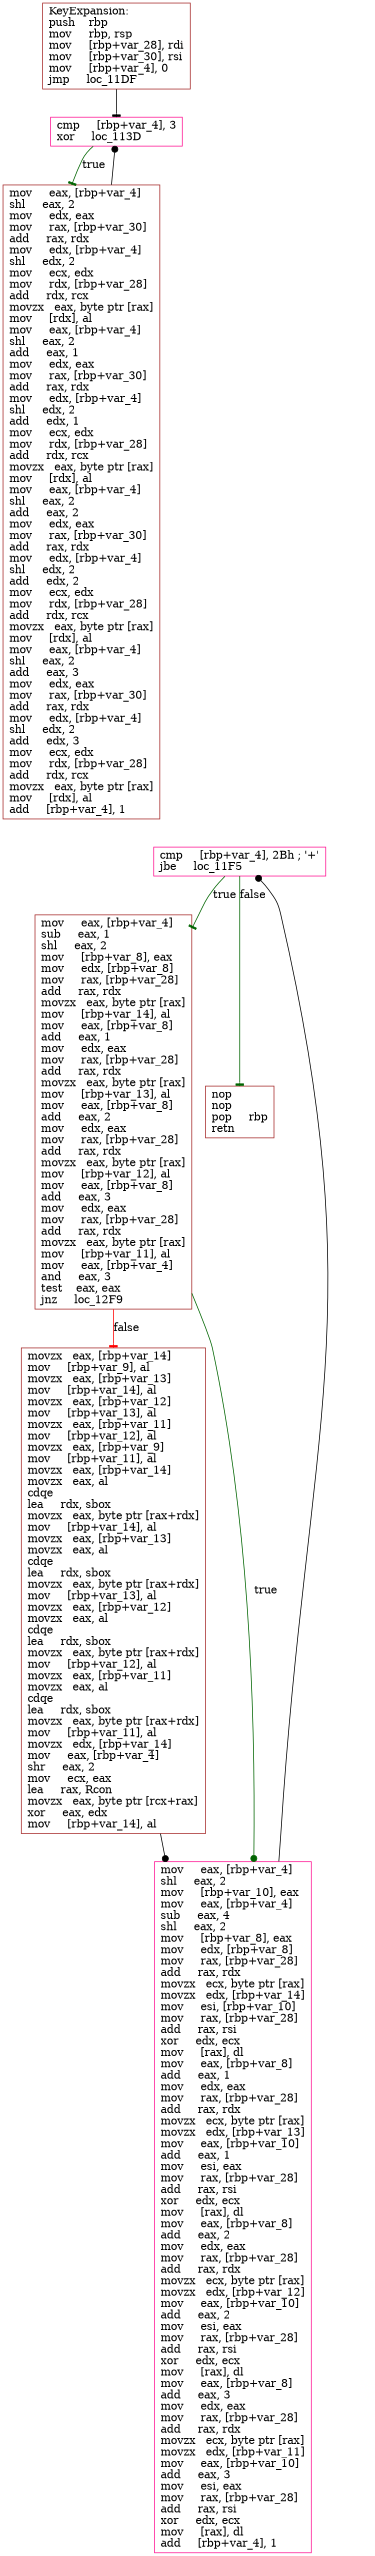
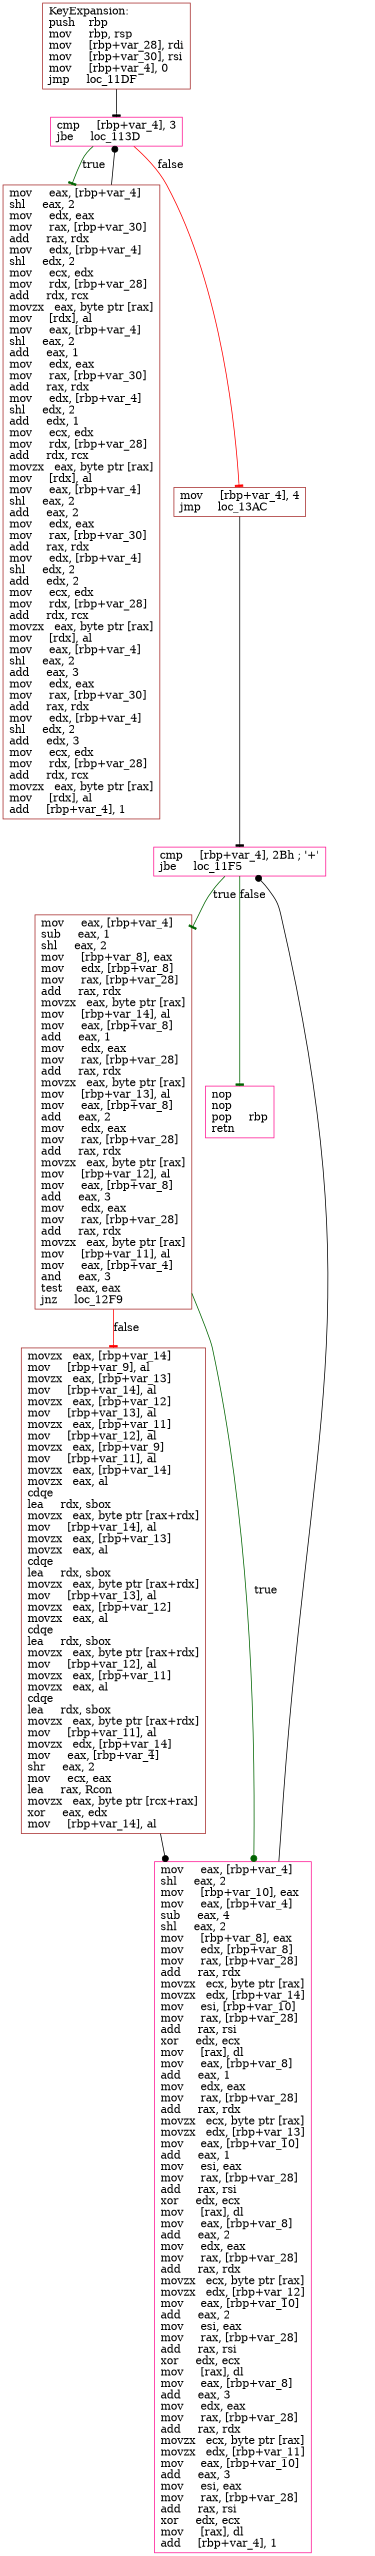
(116, 132) -> (116, 132)
none -> (240, 502)
(240, 1112) -> (240, 1112)
